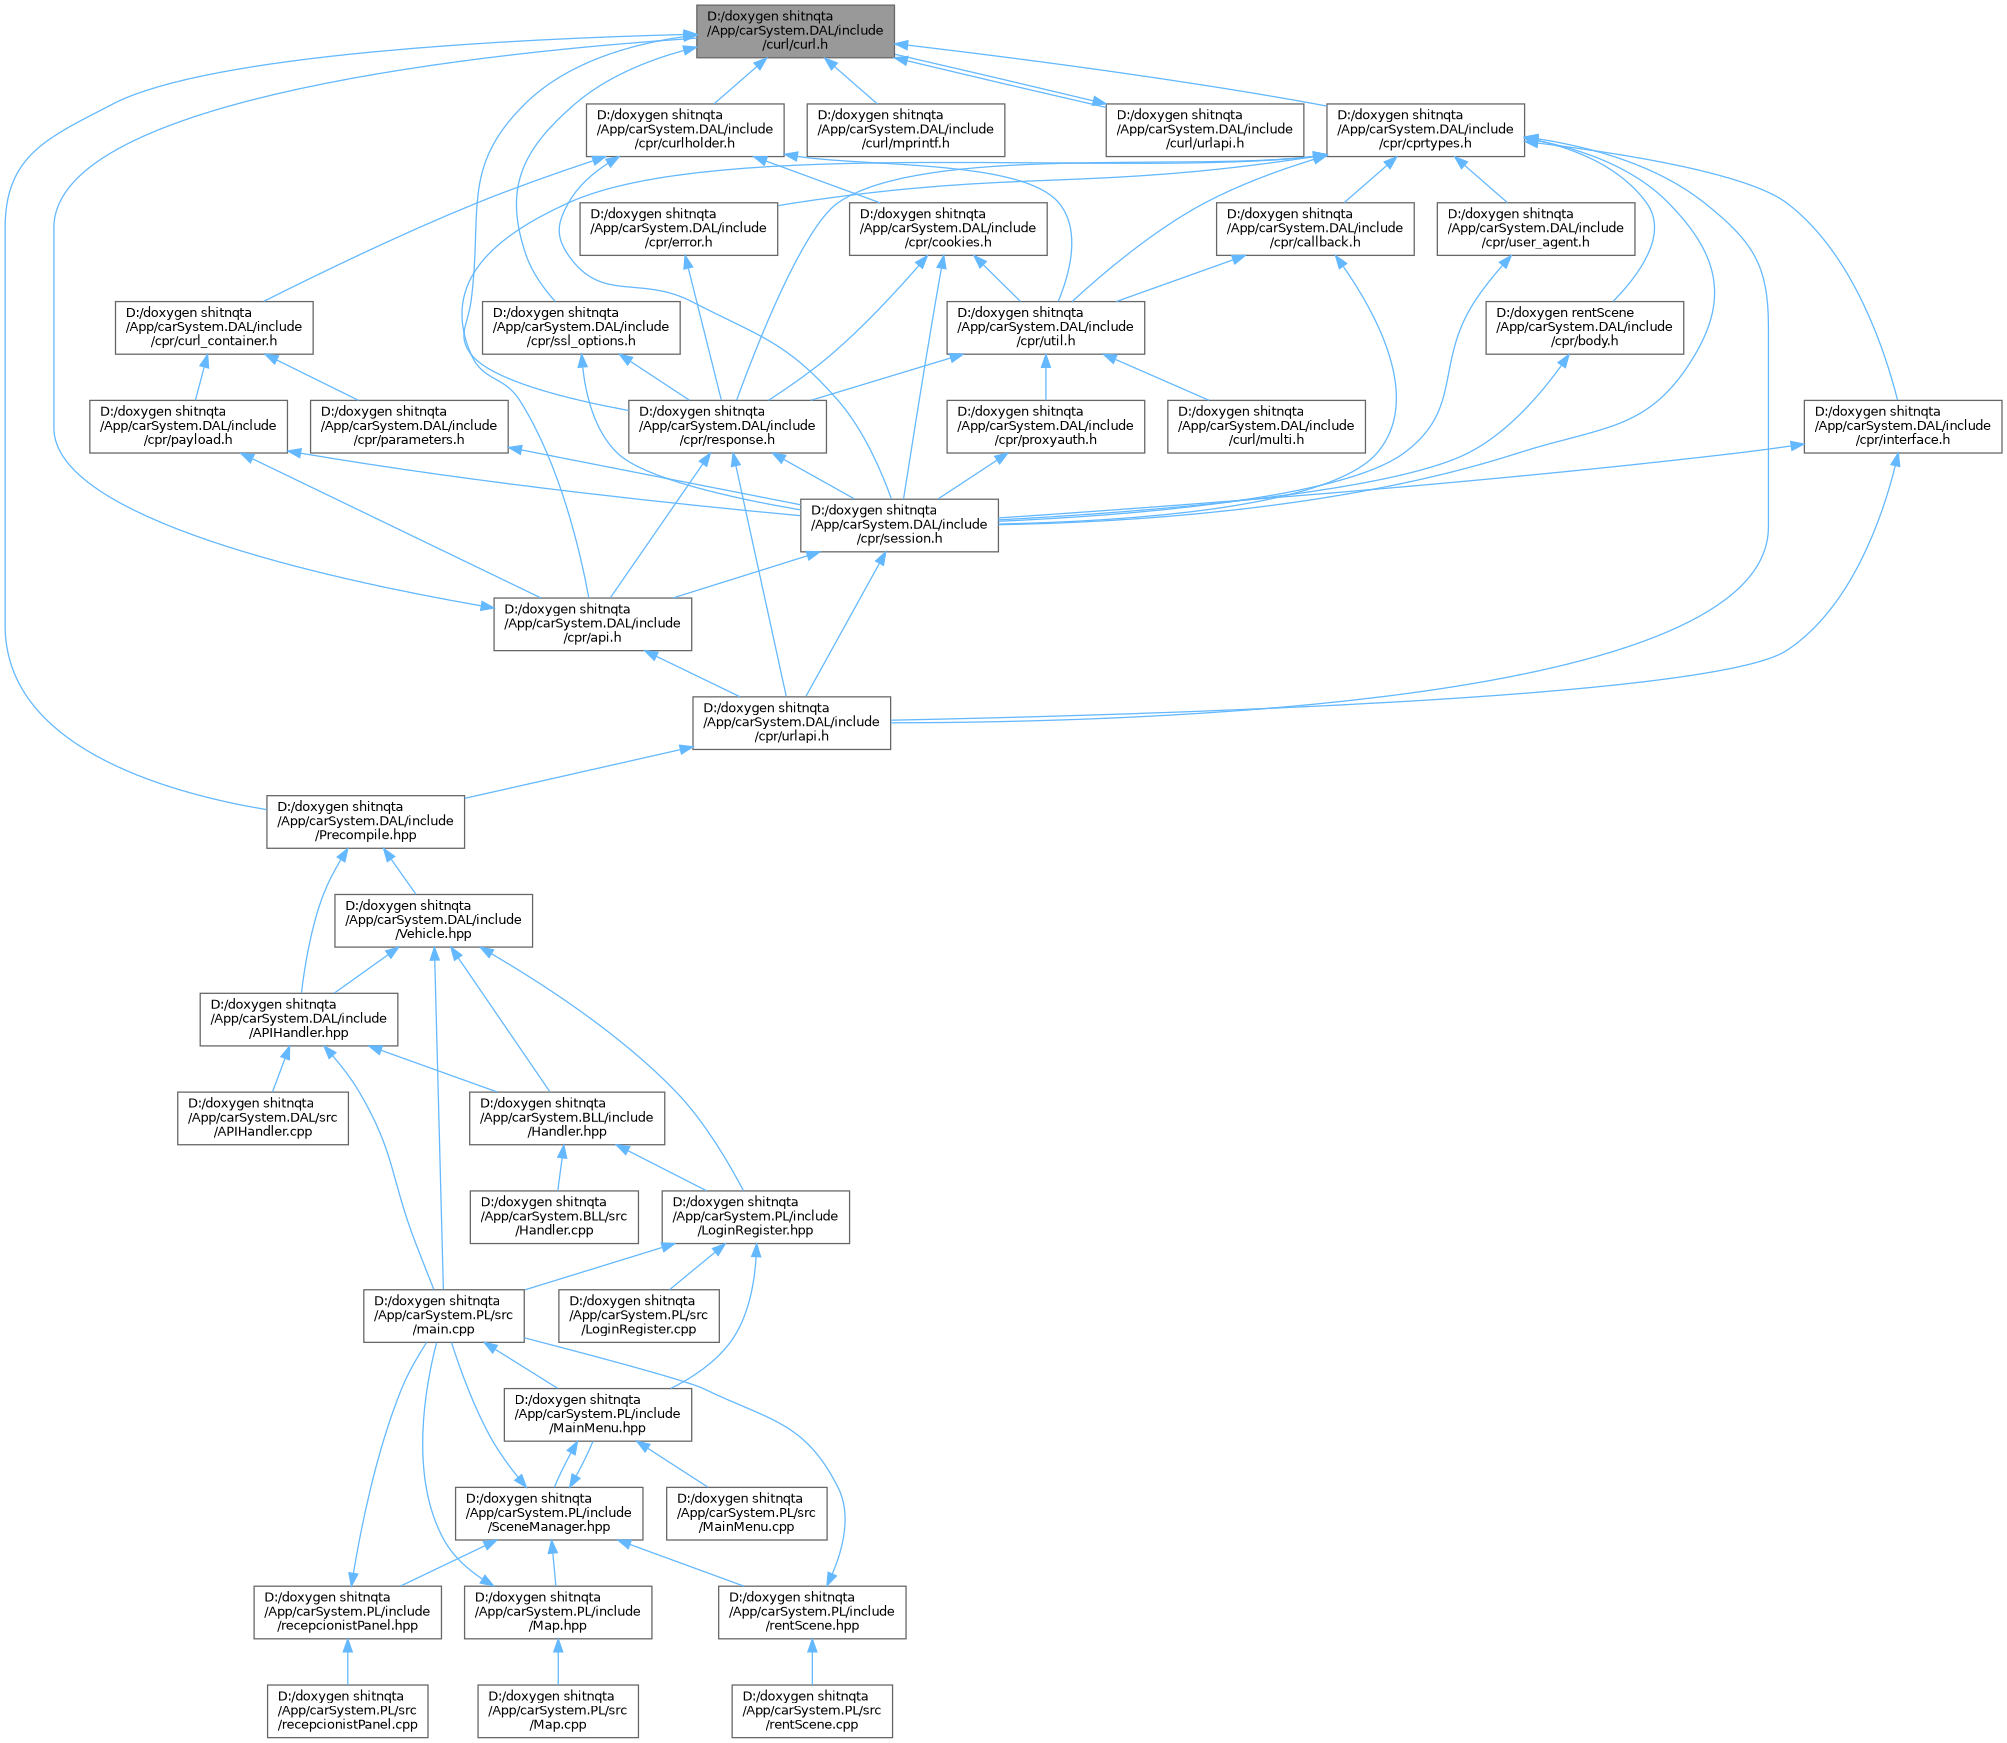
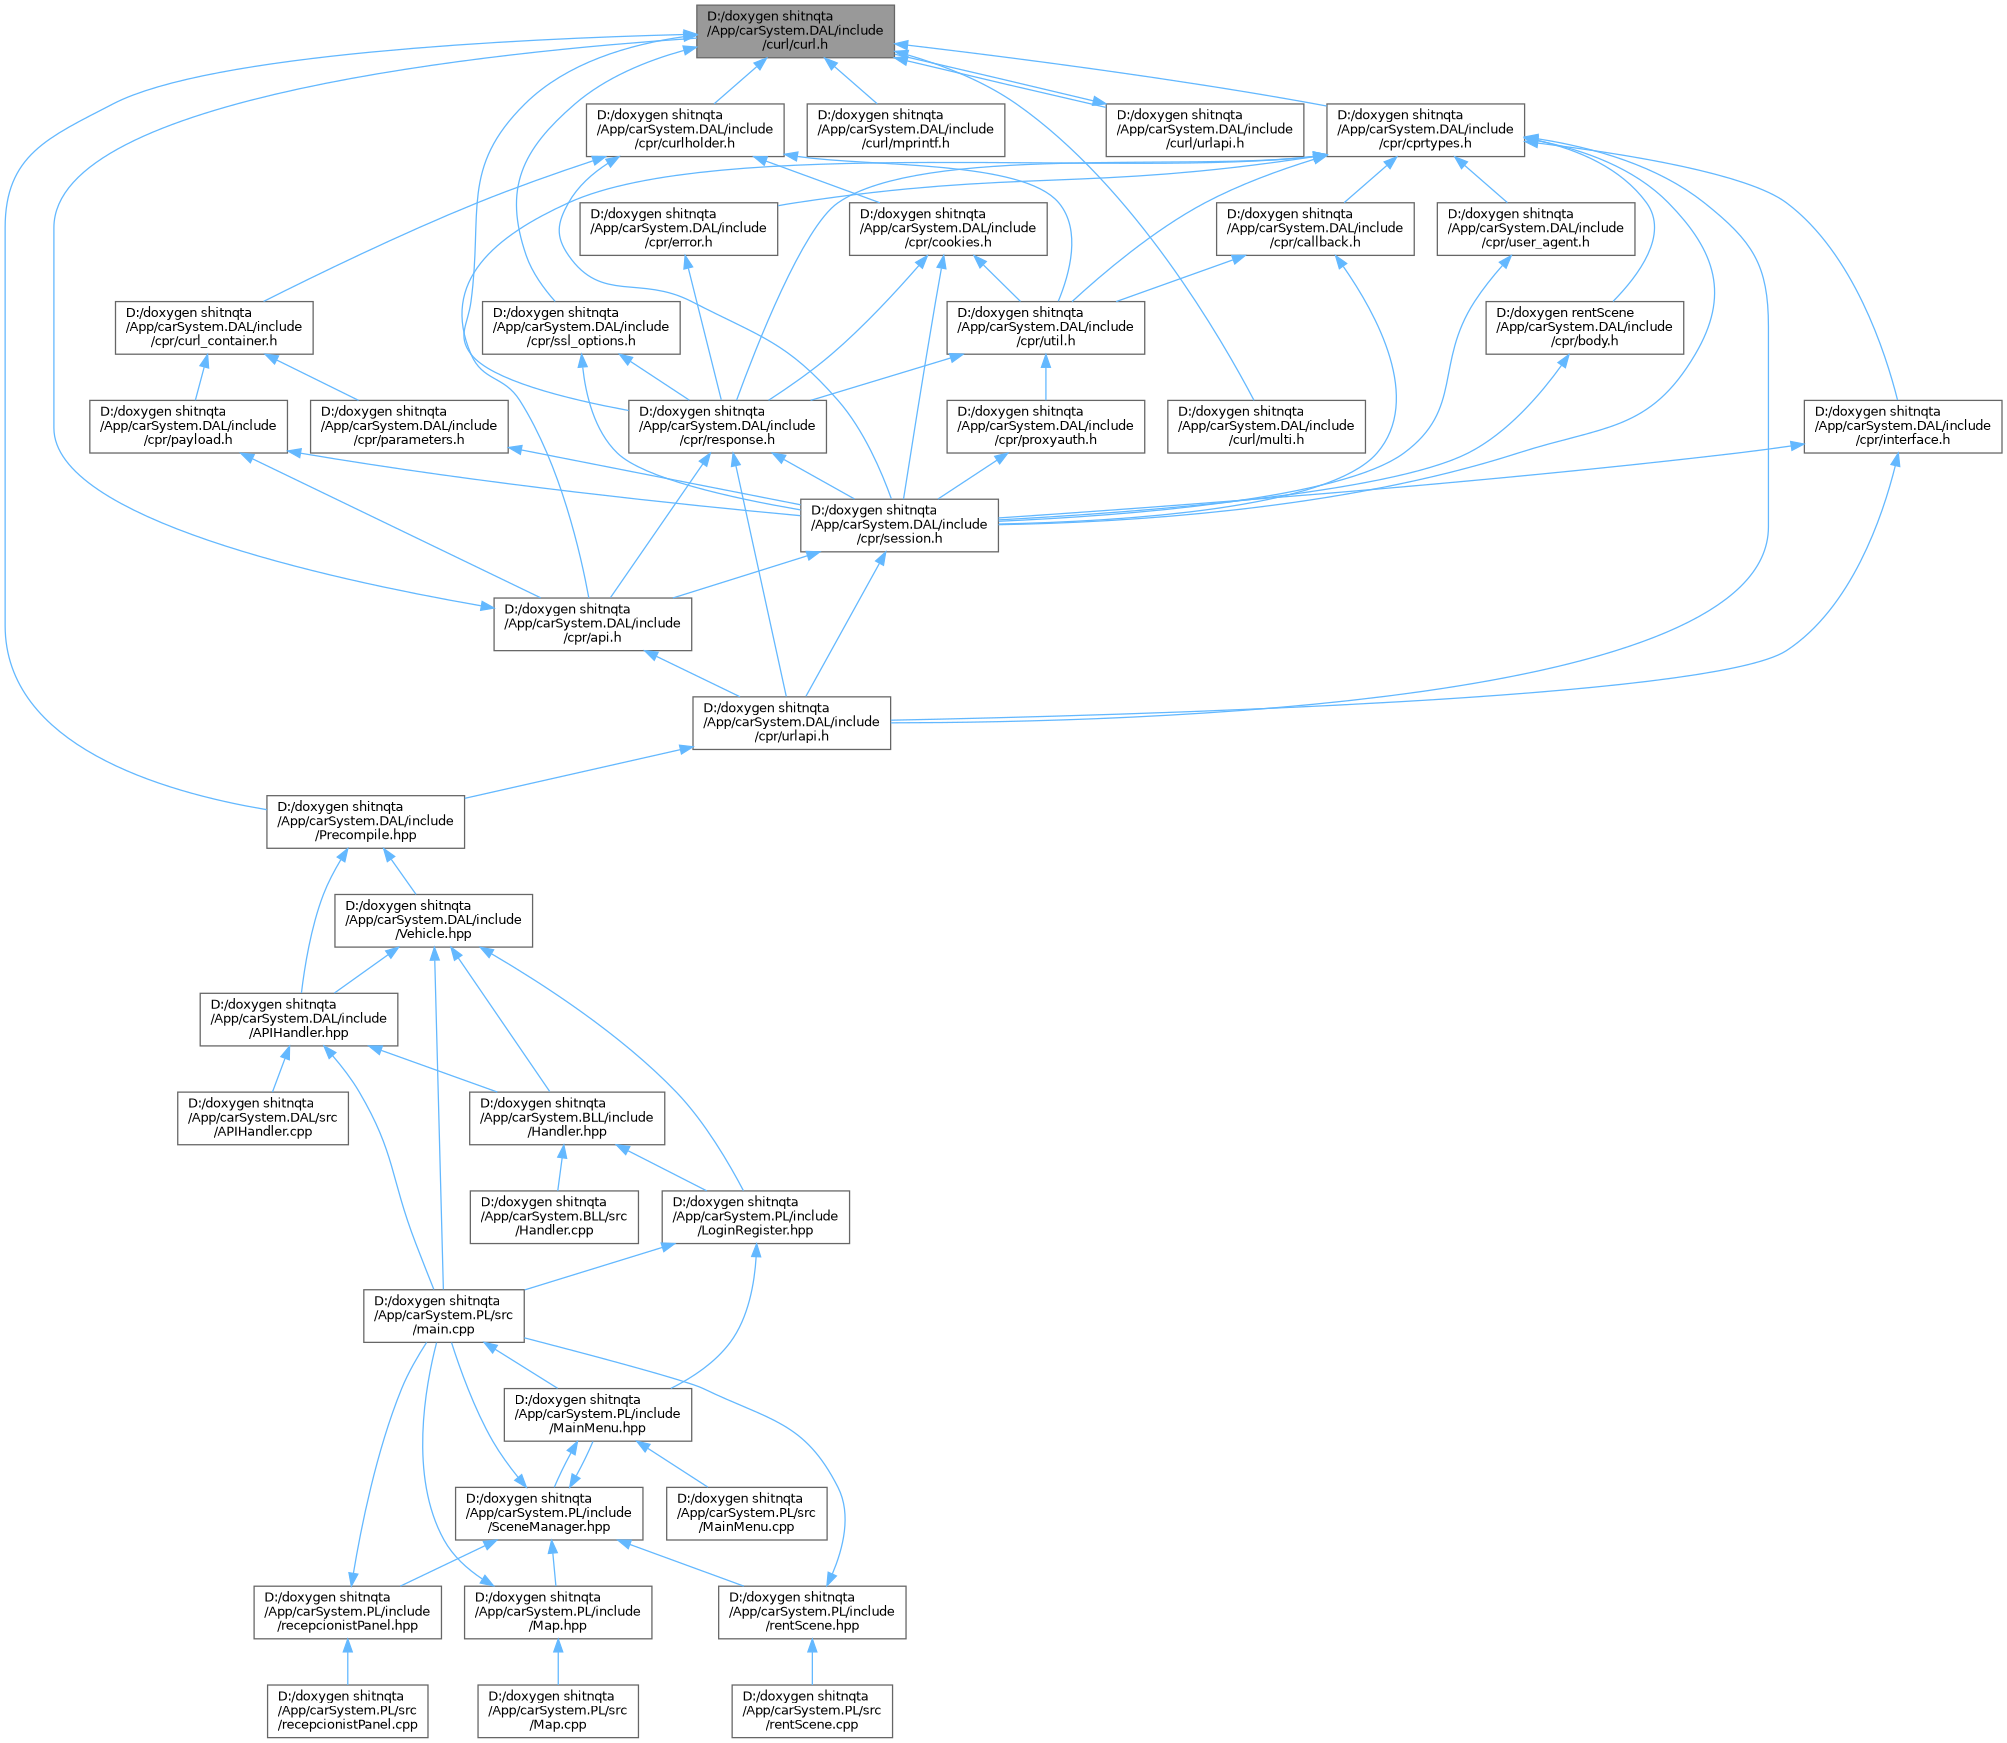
(1162, 380) -> (1113, 193)
(639, 1316) -> none
